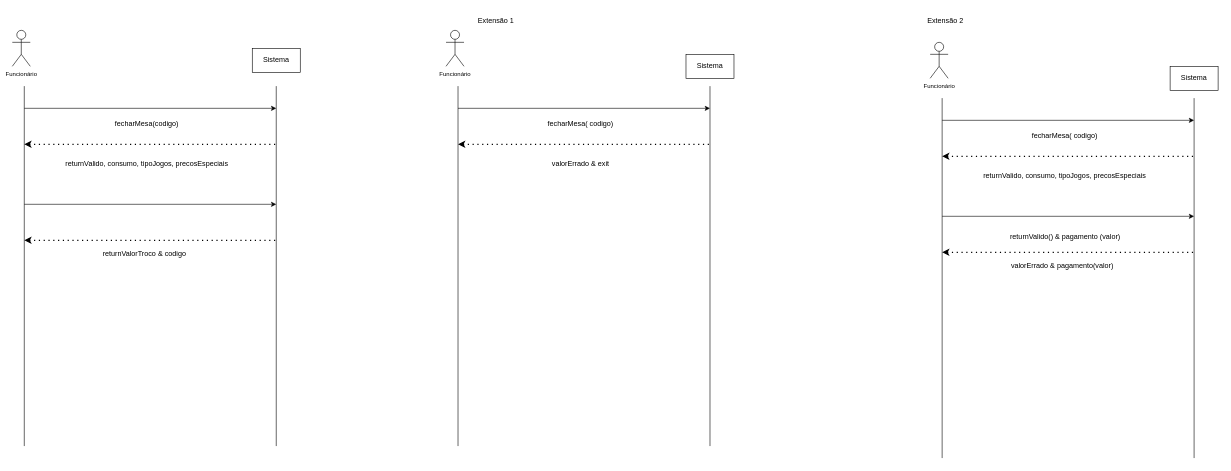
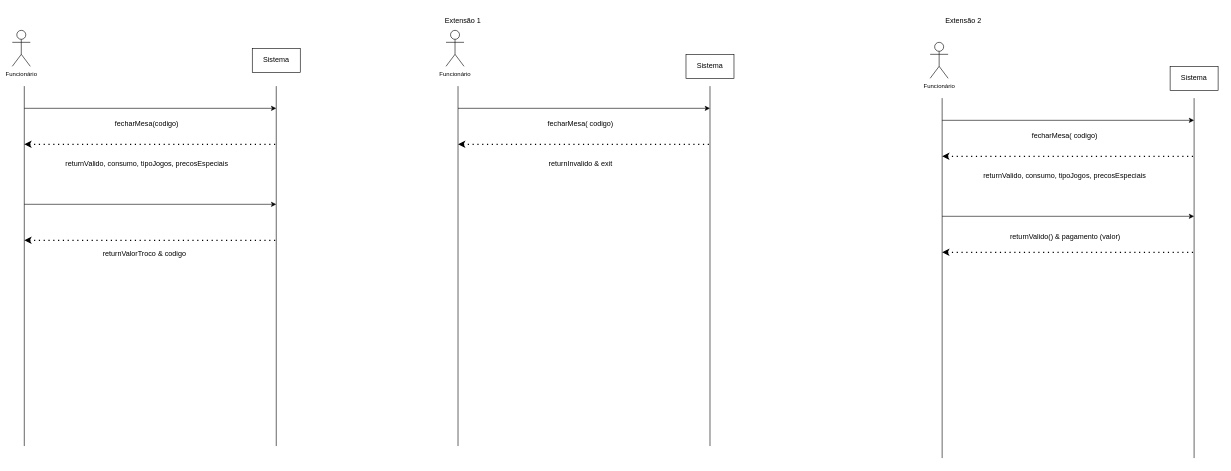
(496, 21) -> (463, 21)
(946, 21) -> (964, 21)
(581, 164) -> (581, 164)
(1062, 266) -> none
